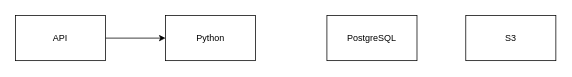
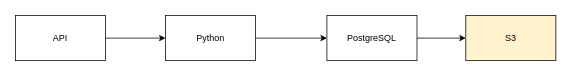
none -> (320, 38)
none -> (459, 38)
(510, 38) -> (510, 38)
